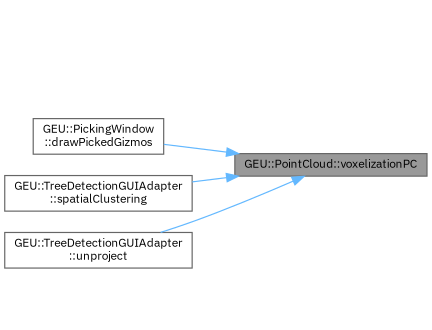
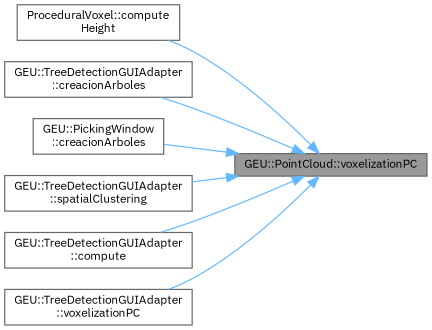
none -> (98, 23)
none -> (98, 79)
(98, 136) -> (98, 136)
(98, 250) -> (98, 250)
none -> (98, 307)
